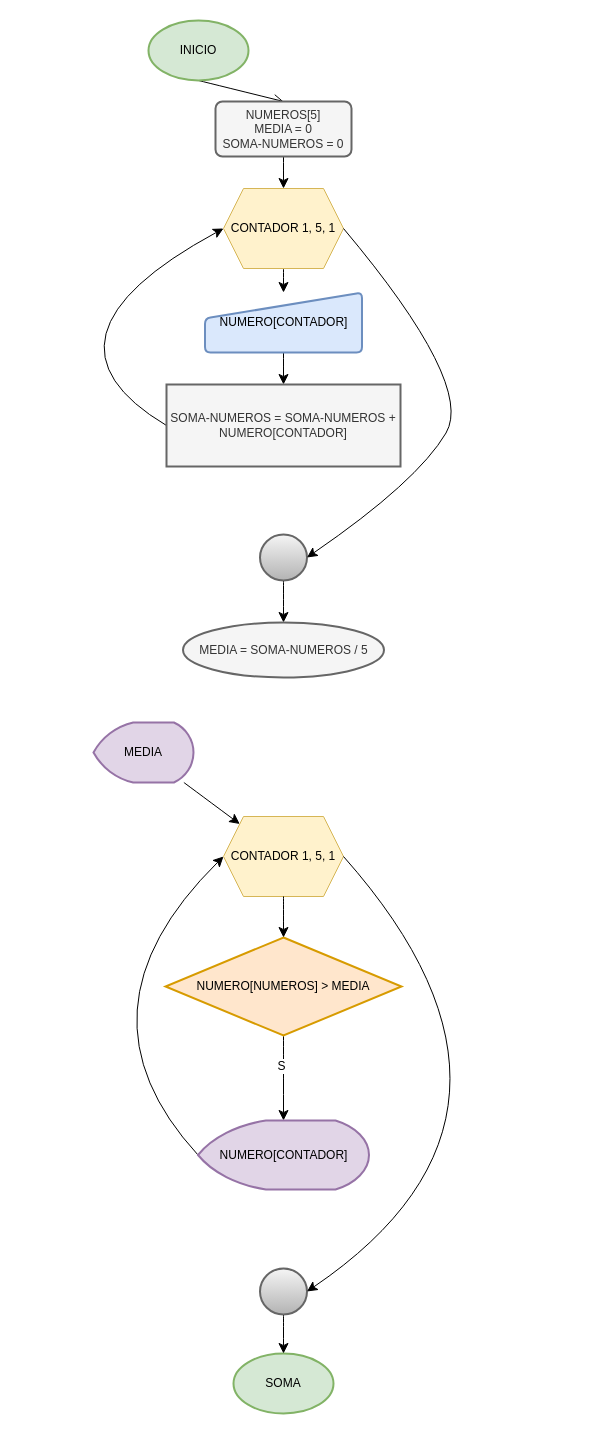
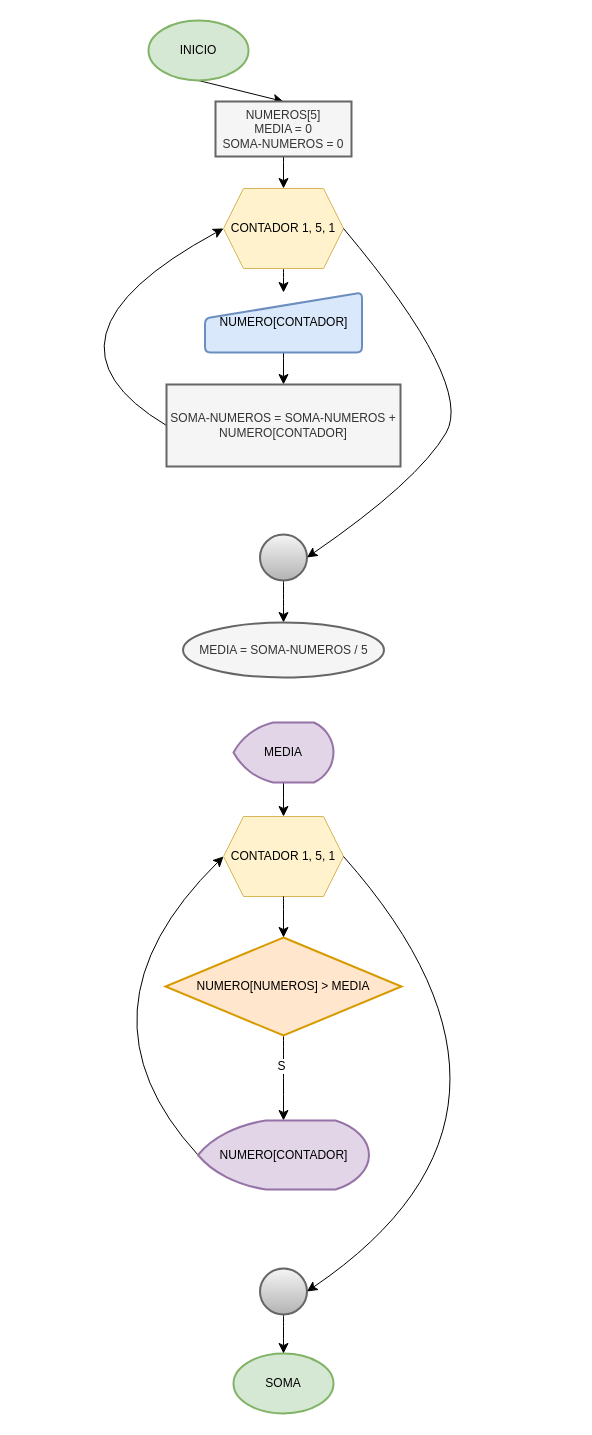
(277, 100) -> (274, 99)
(284, 129) -> (284, 129)
(144, 753) -> (284, 753)
